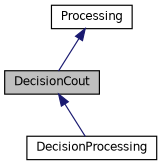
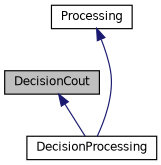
(69, 55) -> (111, 88)
